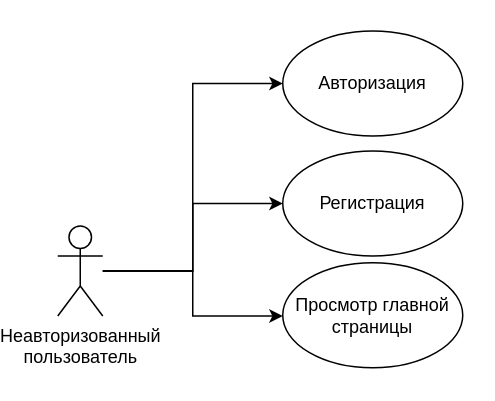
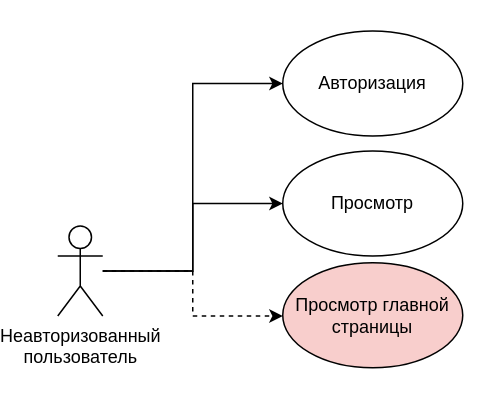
(373, 203) -> (373, 203)
(373, 315) -> (373, 315)
(212, 316) -> (212, 316)
